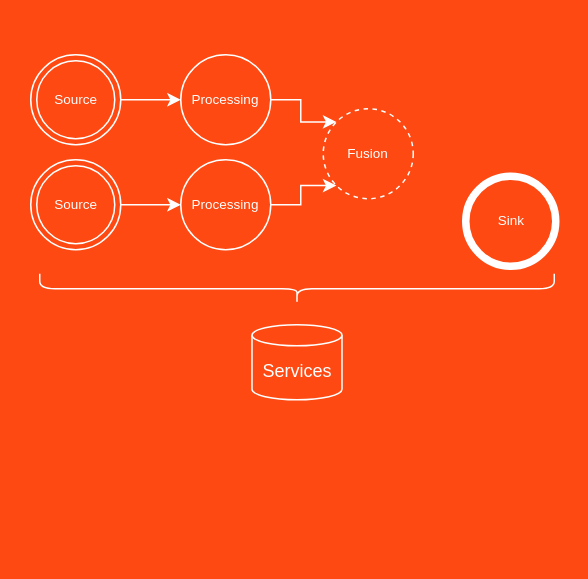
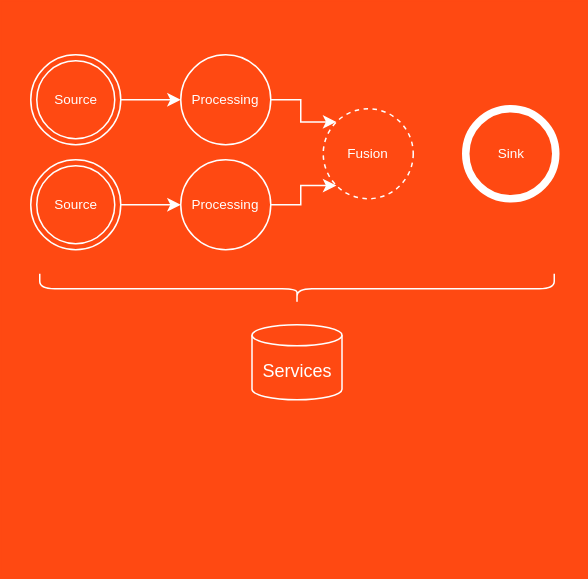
(511, 221) -> (511, 154)
